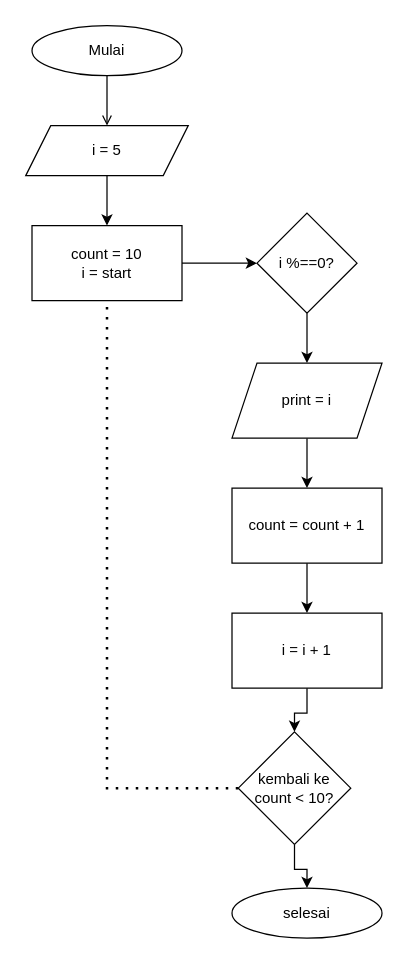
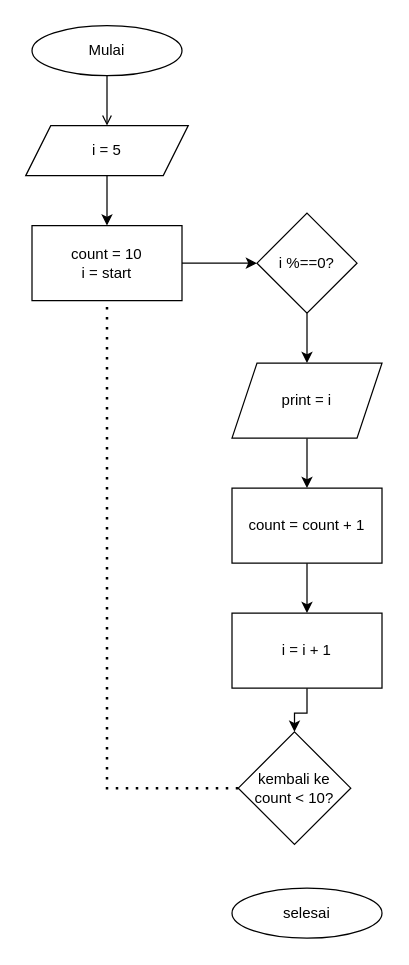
(294, 867) -> none
